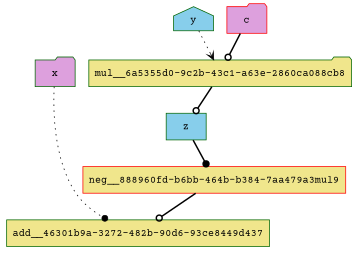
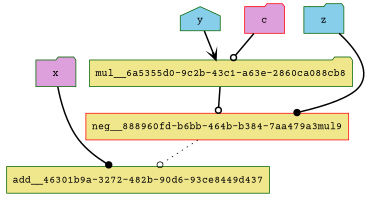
(205, 42) -> (209, 42)
(205, 97) -> (219, 97)
(186, 127) -> (324, 20)
(61, 159) -> (73, 131)
(179, 205) -> (180, 152)
